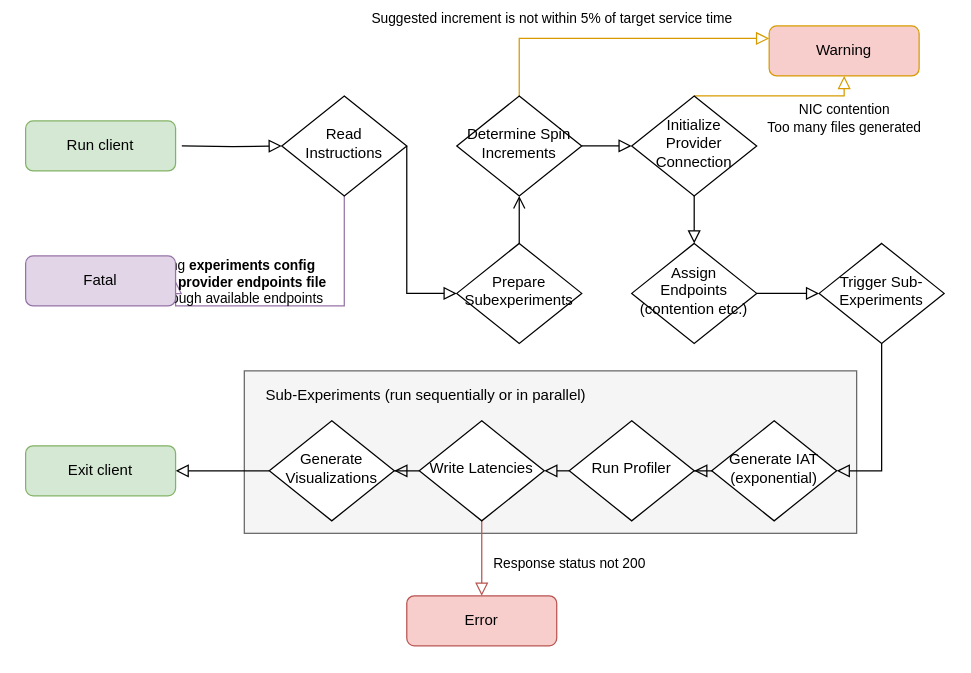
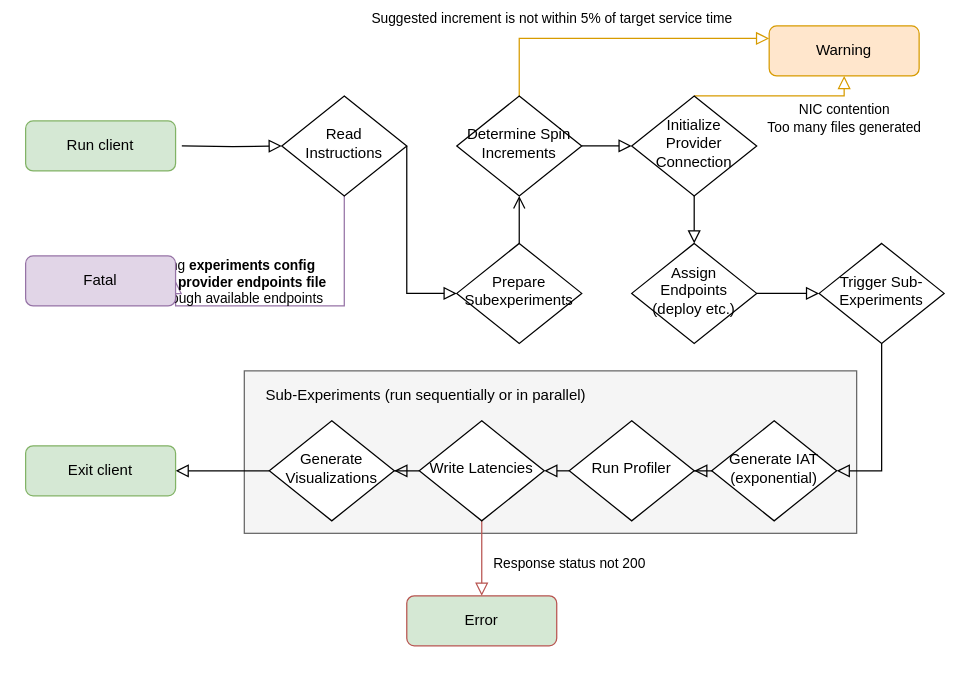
(844, 51) -> (844, 51)
(694, 291) -> (694, 291)
(482, 621) -> (482, 621)
